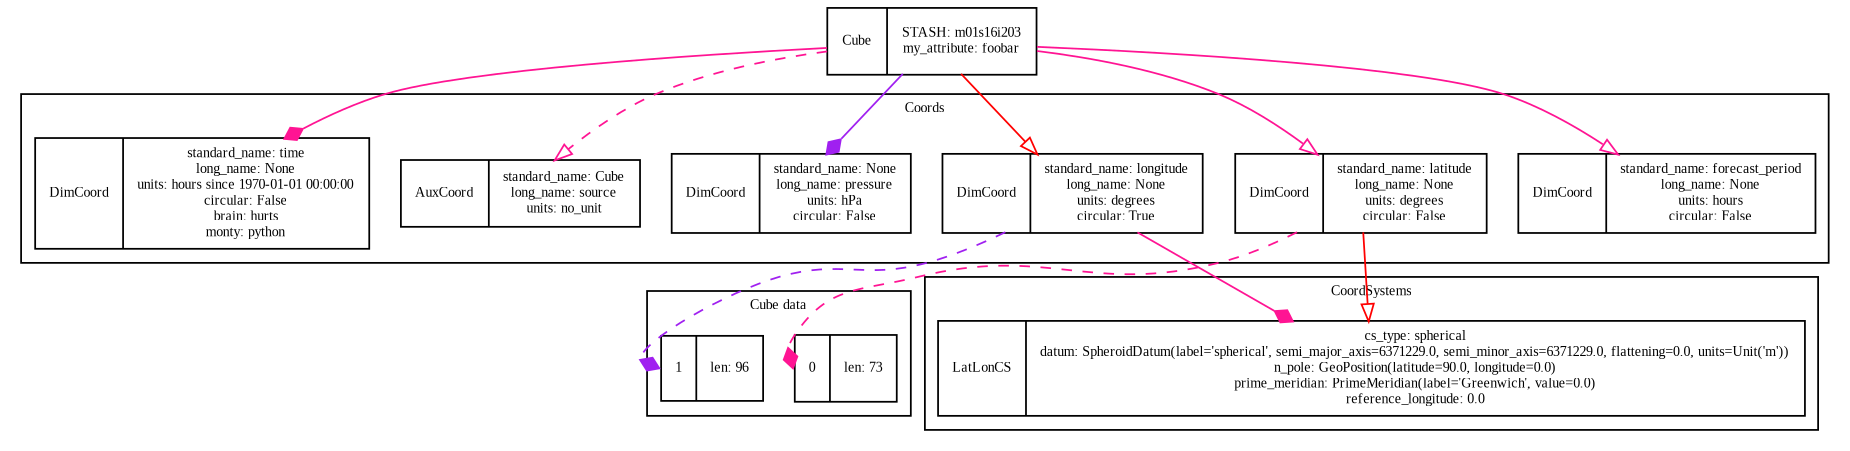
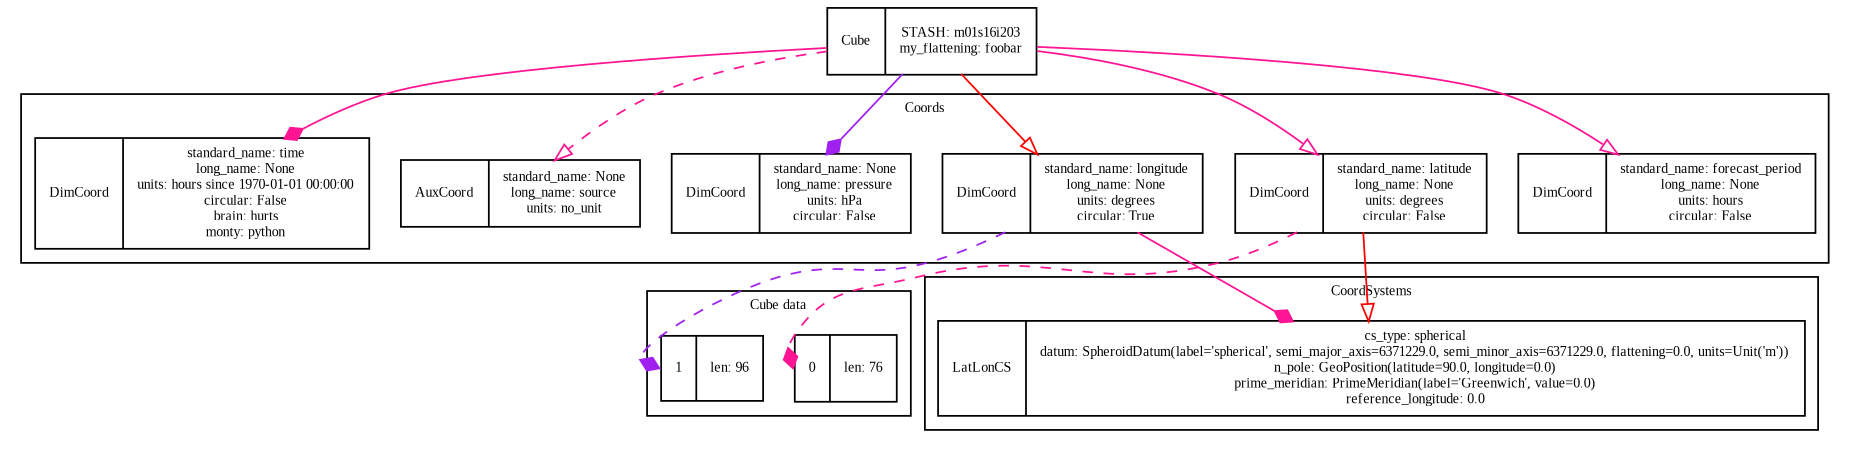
(962, 48) -> (961, 48)
(564, 177) -> (564, 177)
(863, 367) -> (863, 367)
